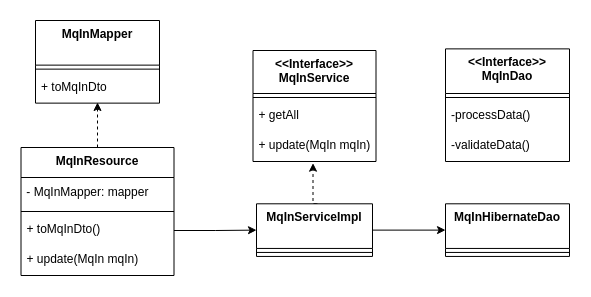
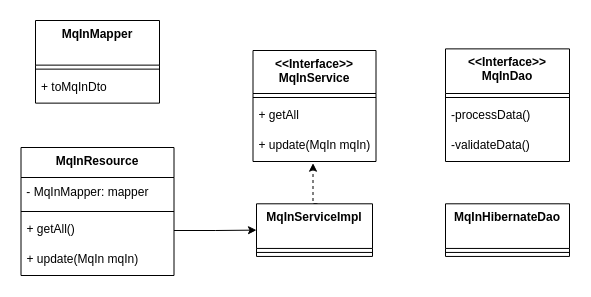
(98, 128) -> none
(69, 229) -> (55, 229)
(406, 230) -> none
